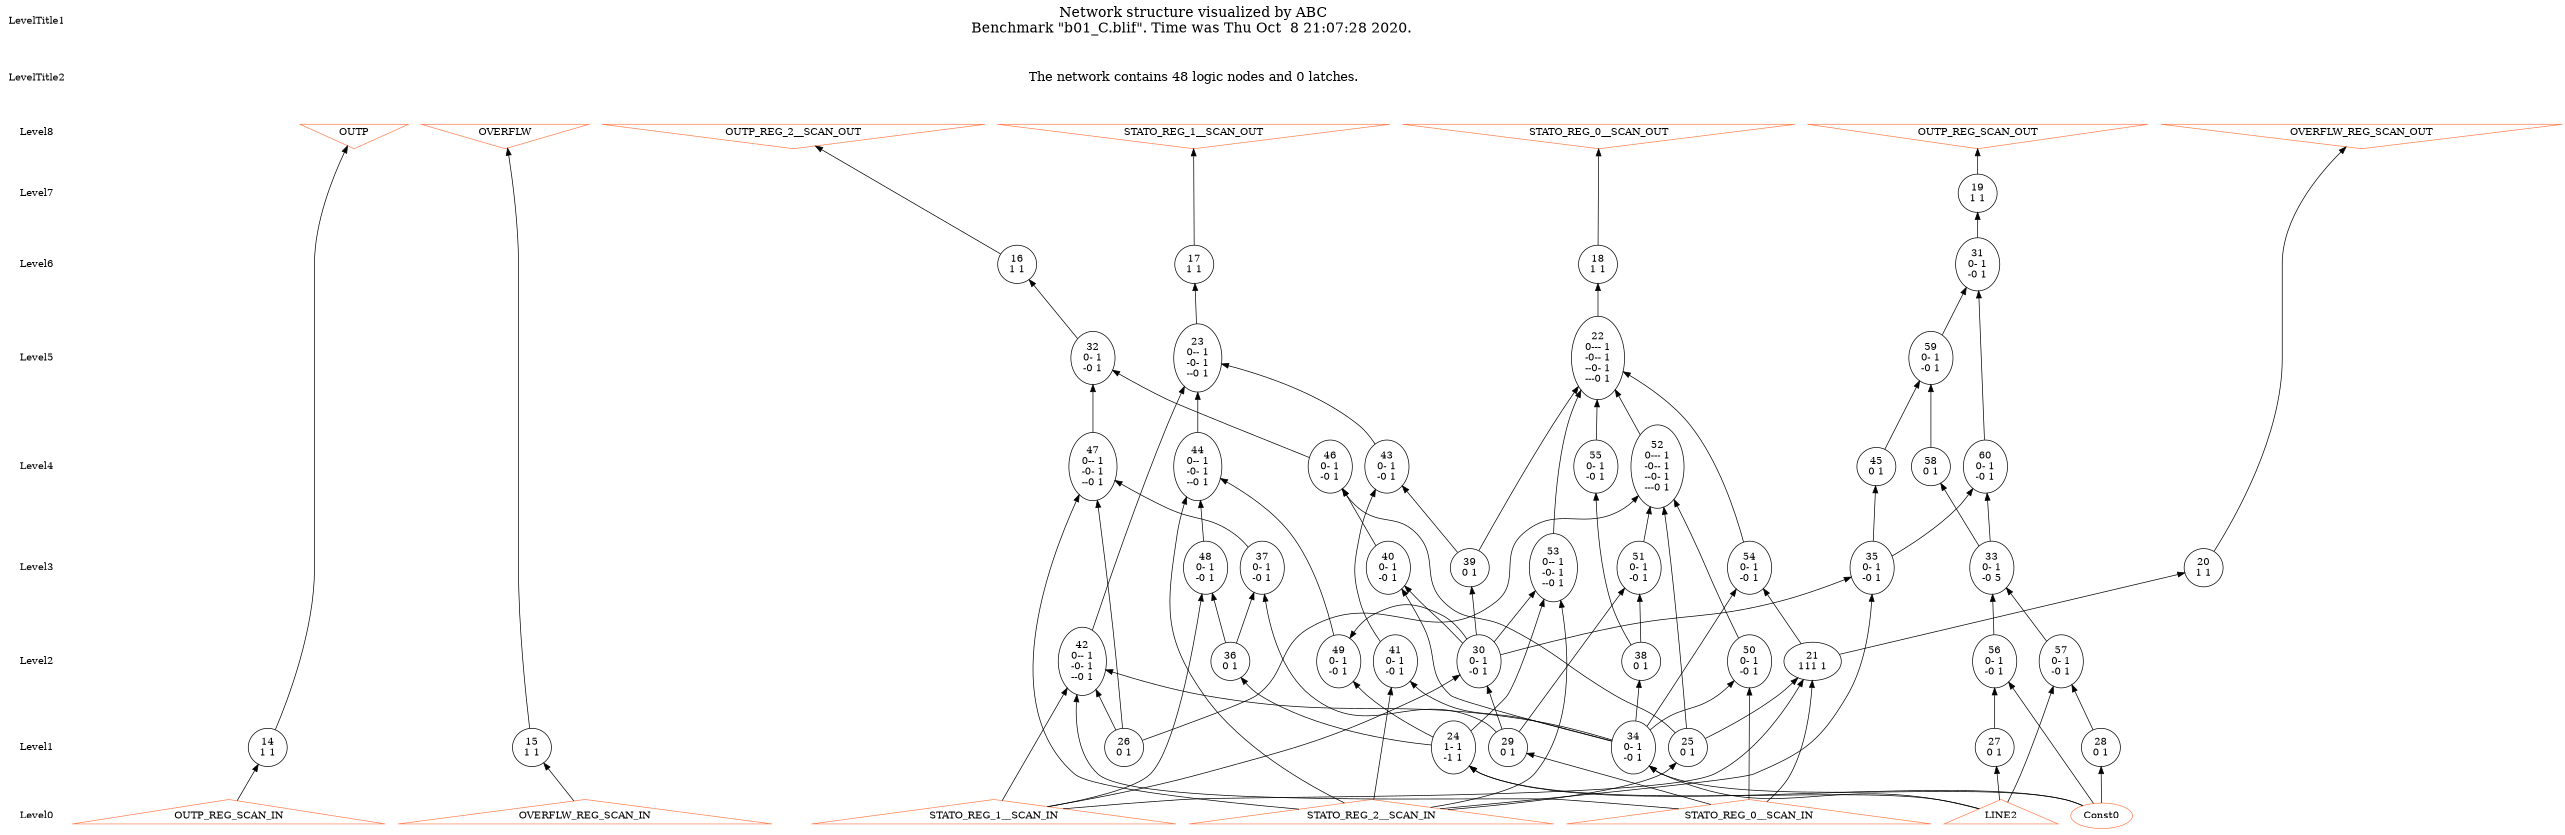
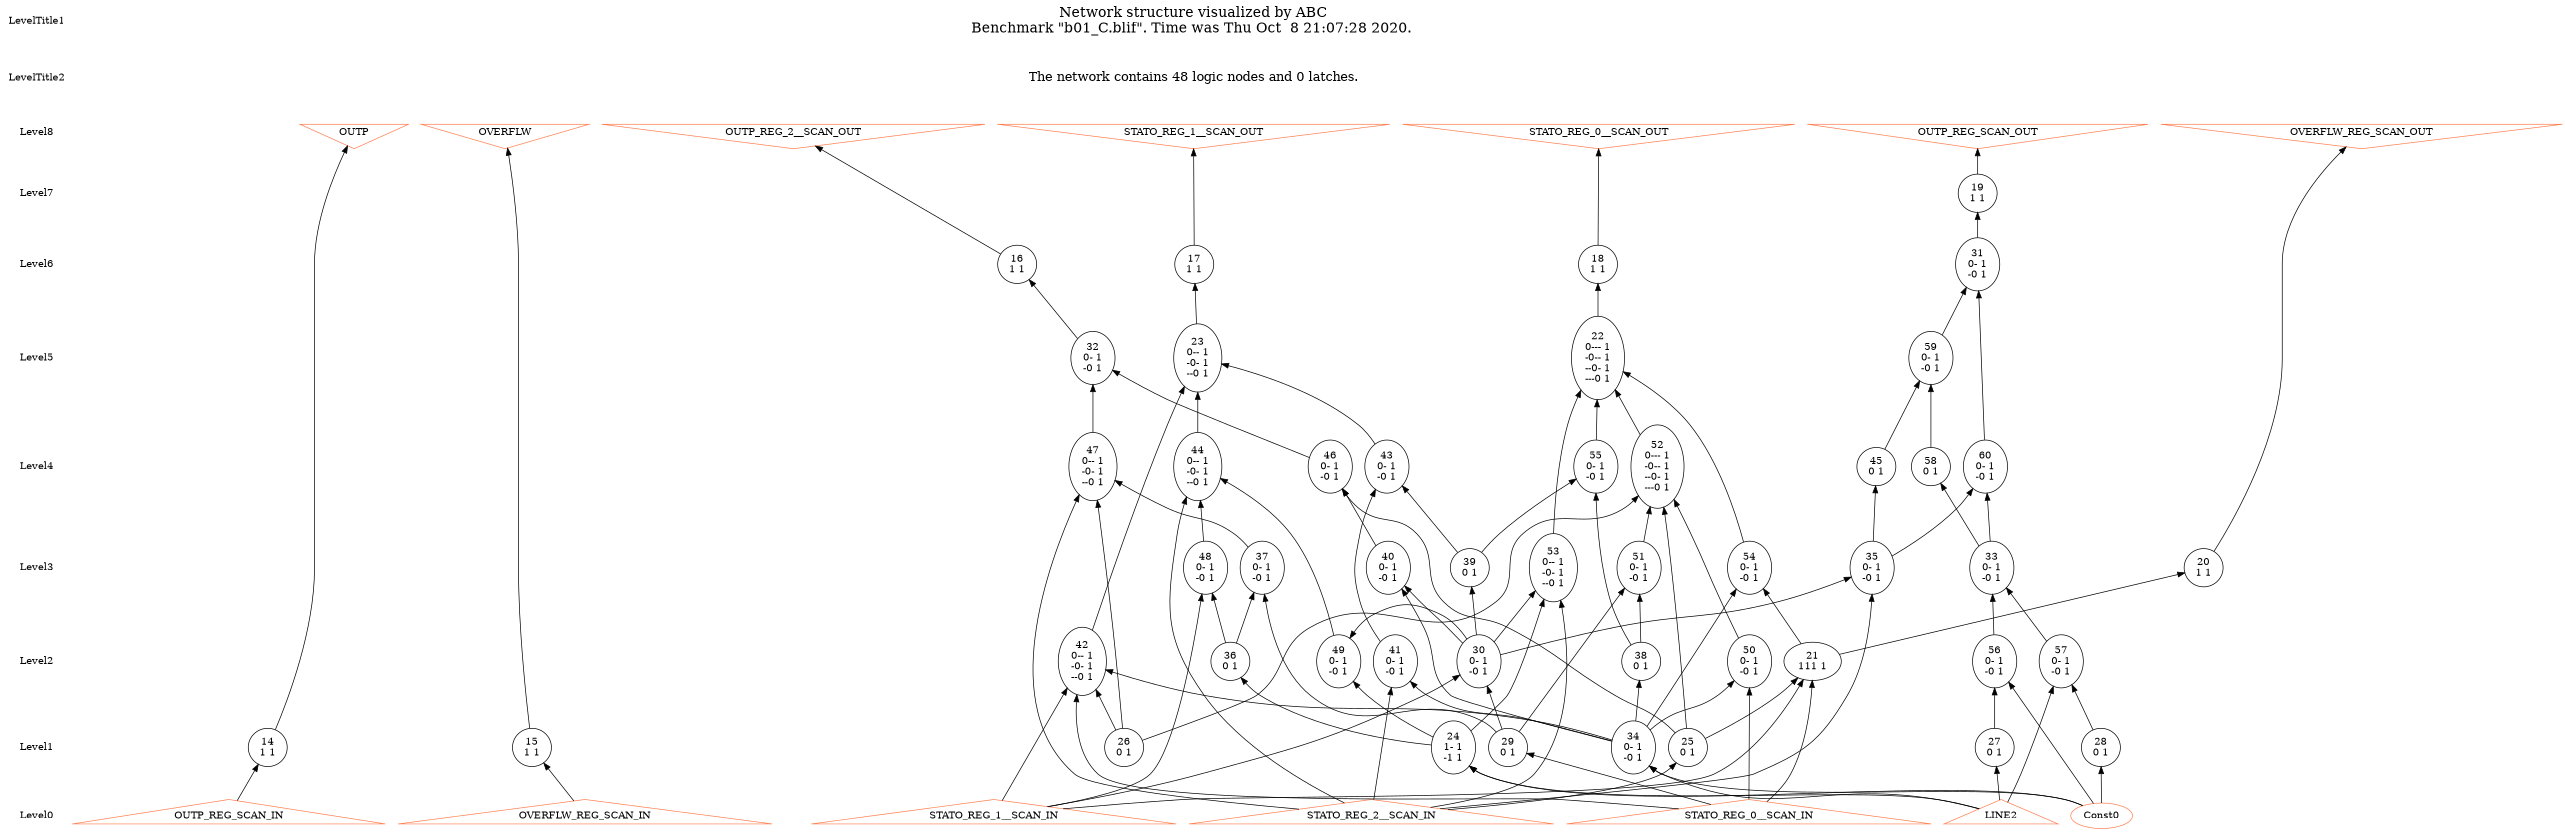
(1525, 471) -> (1523, 515)
(1992, 568) -> (1992, 568)
